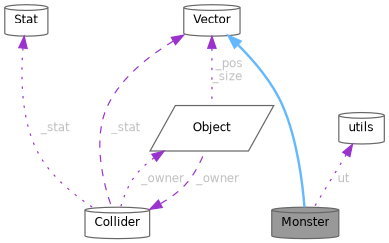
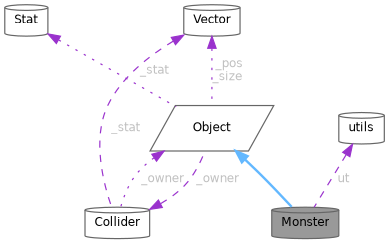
(288, 119) -> (269, 183)
(32, 140) -> (117, 73)
(330, 181) -> (330, 181)
